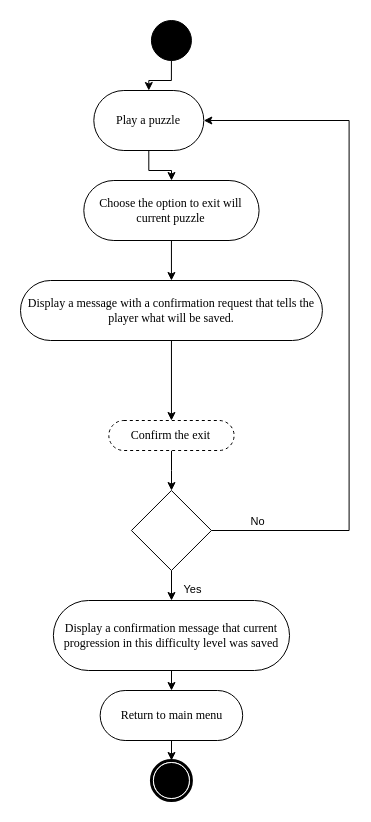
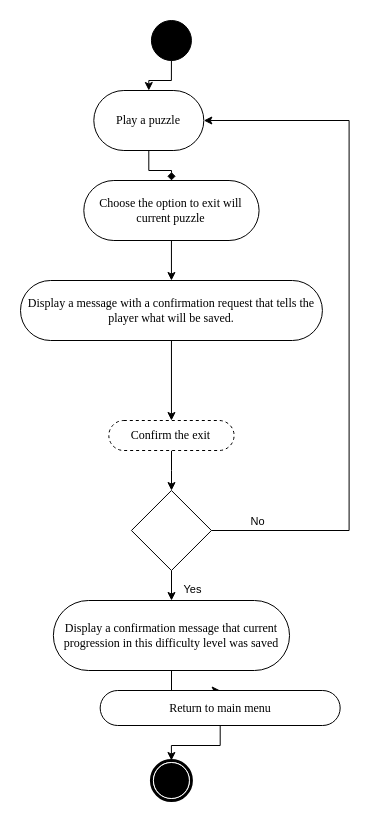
(170, 171) -> (169, 171)
(171, 716) -> (220, 708)
